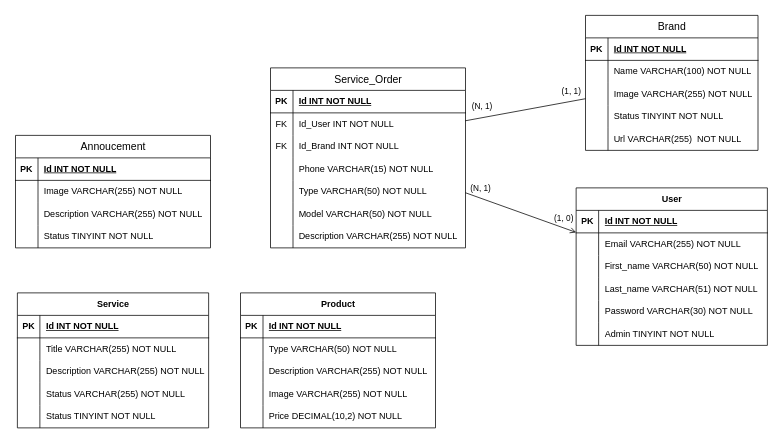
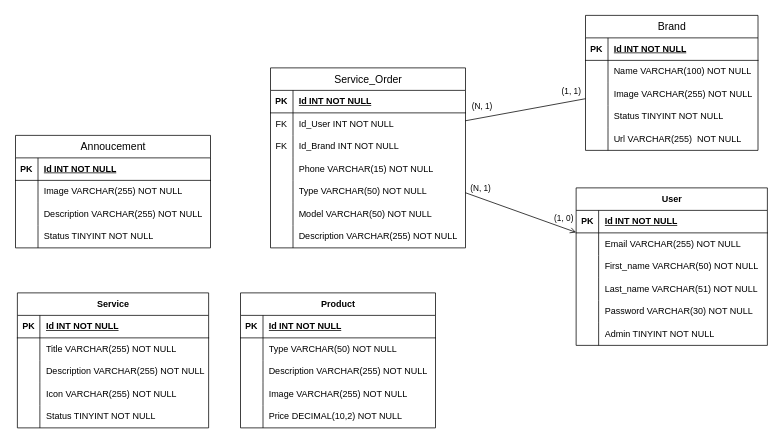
(113, 394) -> (108, 394)
